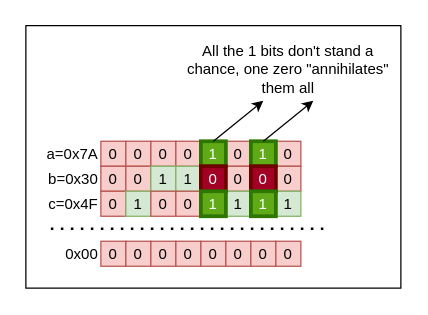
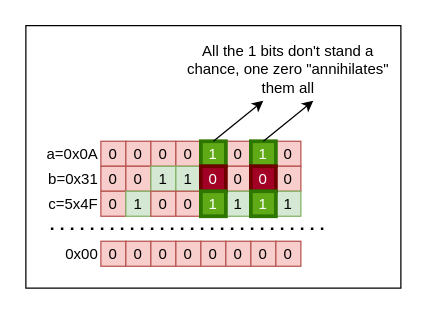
(73, 154) -> (73, 154)
(73, 179) -> (73, 179)
(73, 204) -> (73, 204)
